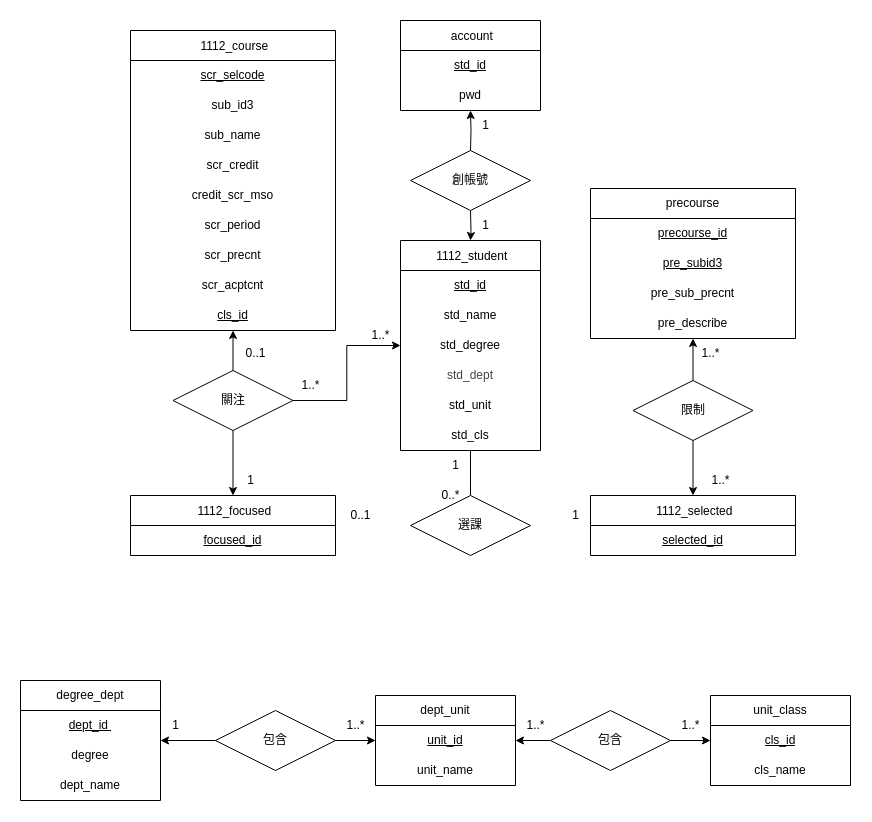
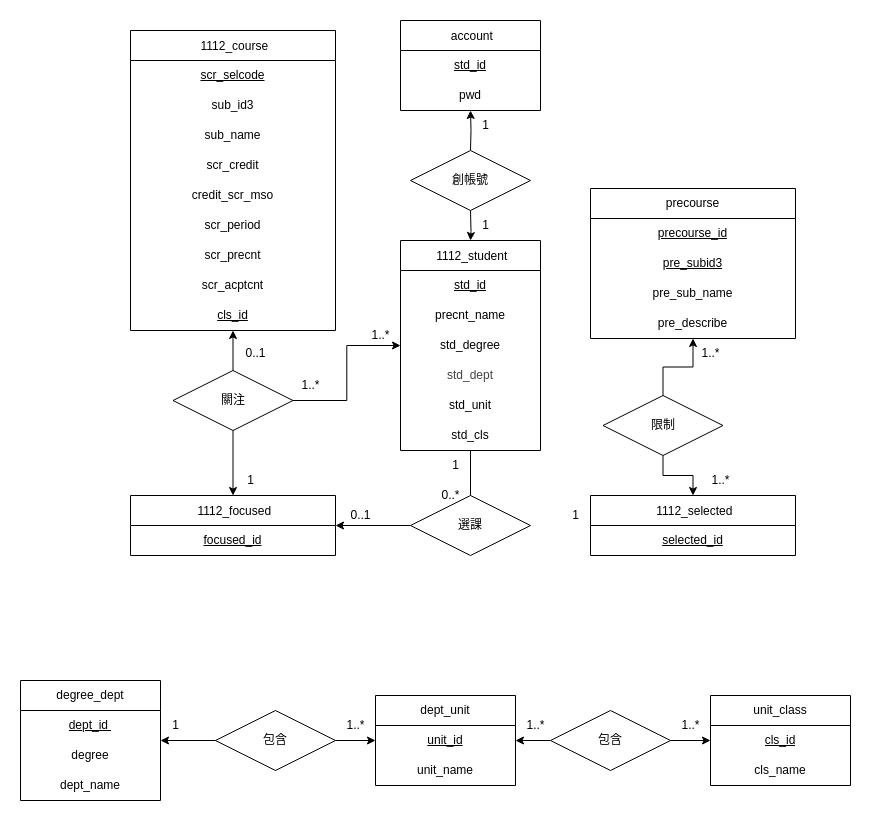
(693, 294) -> (693, 294)
(471, 316) -> (471, 316)
(693, 411) -> (663, 426)
none -> (376, 526)
